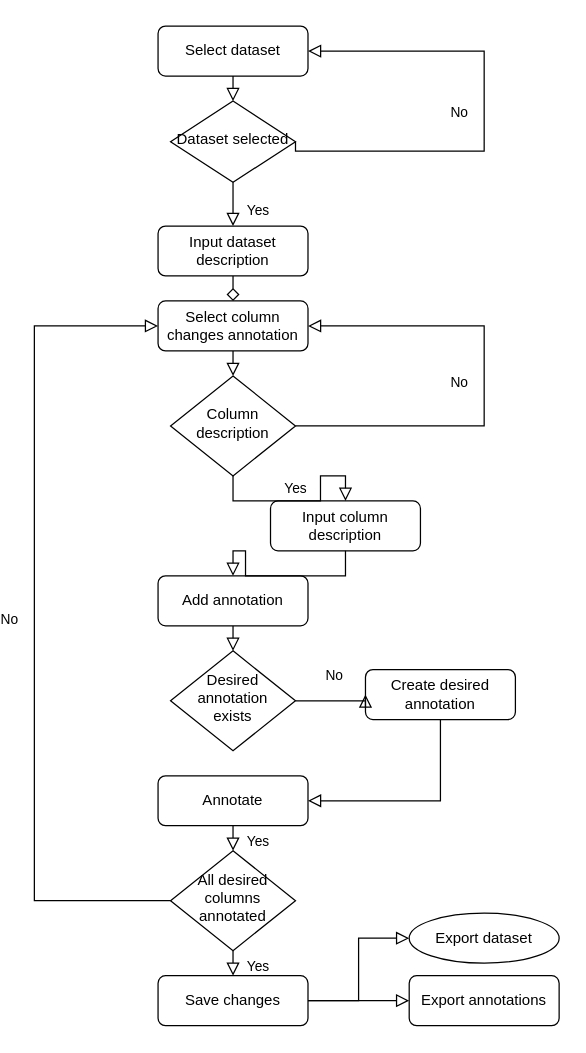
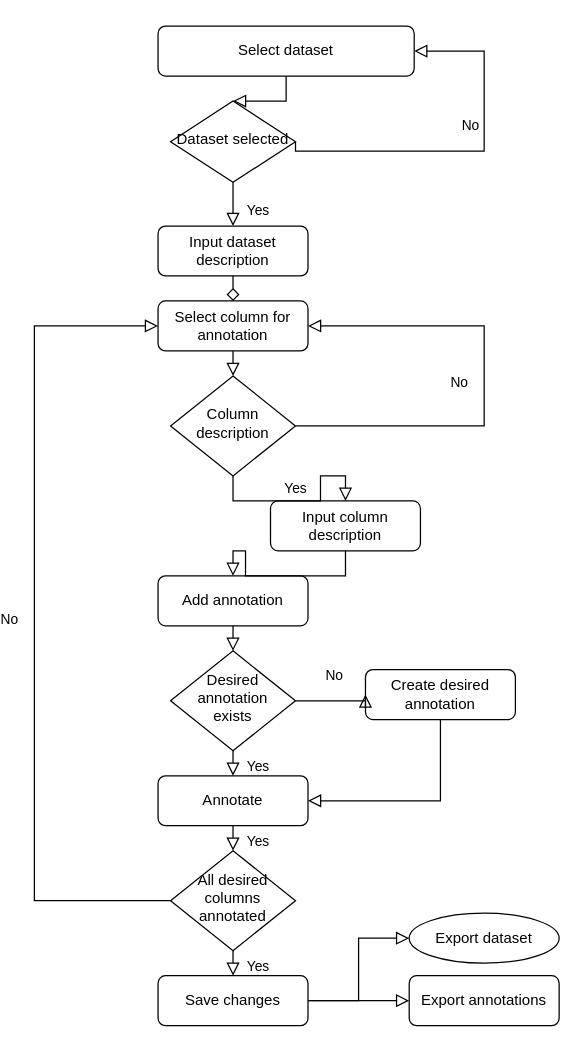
(233, 51) -> (286, 51)
(233, 326) -> (233, 326)
none -> (233, 757)
